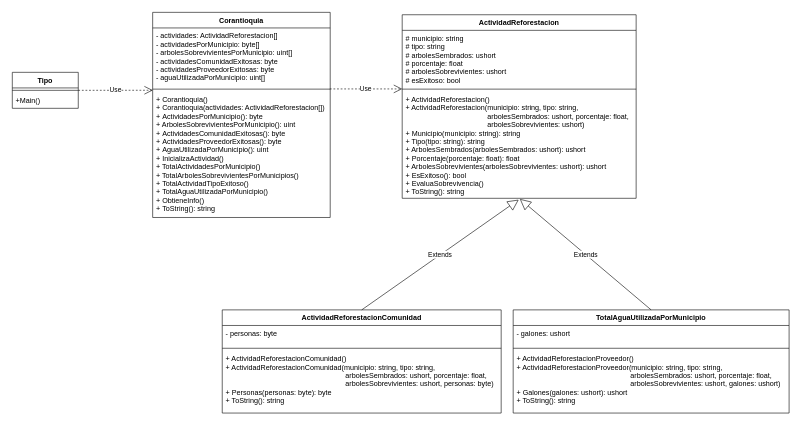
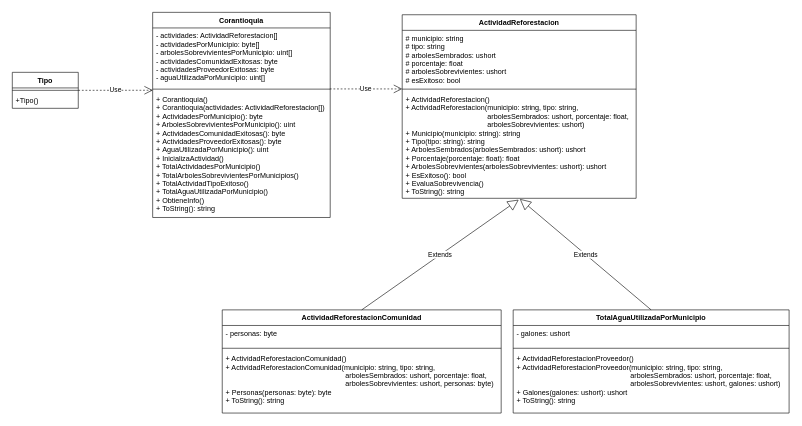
(29, 101) -> (29, 101)
